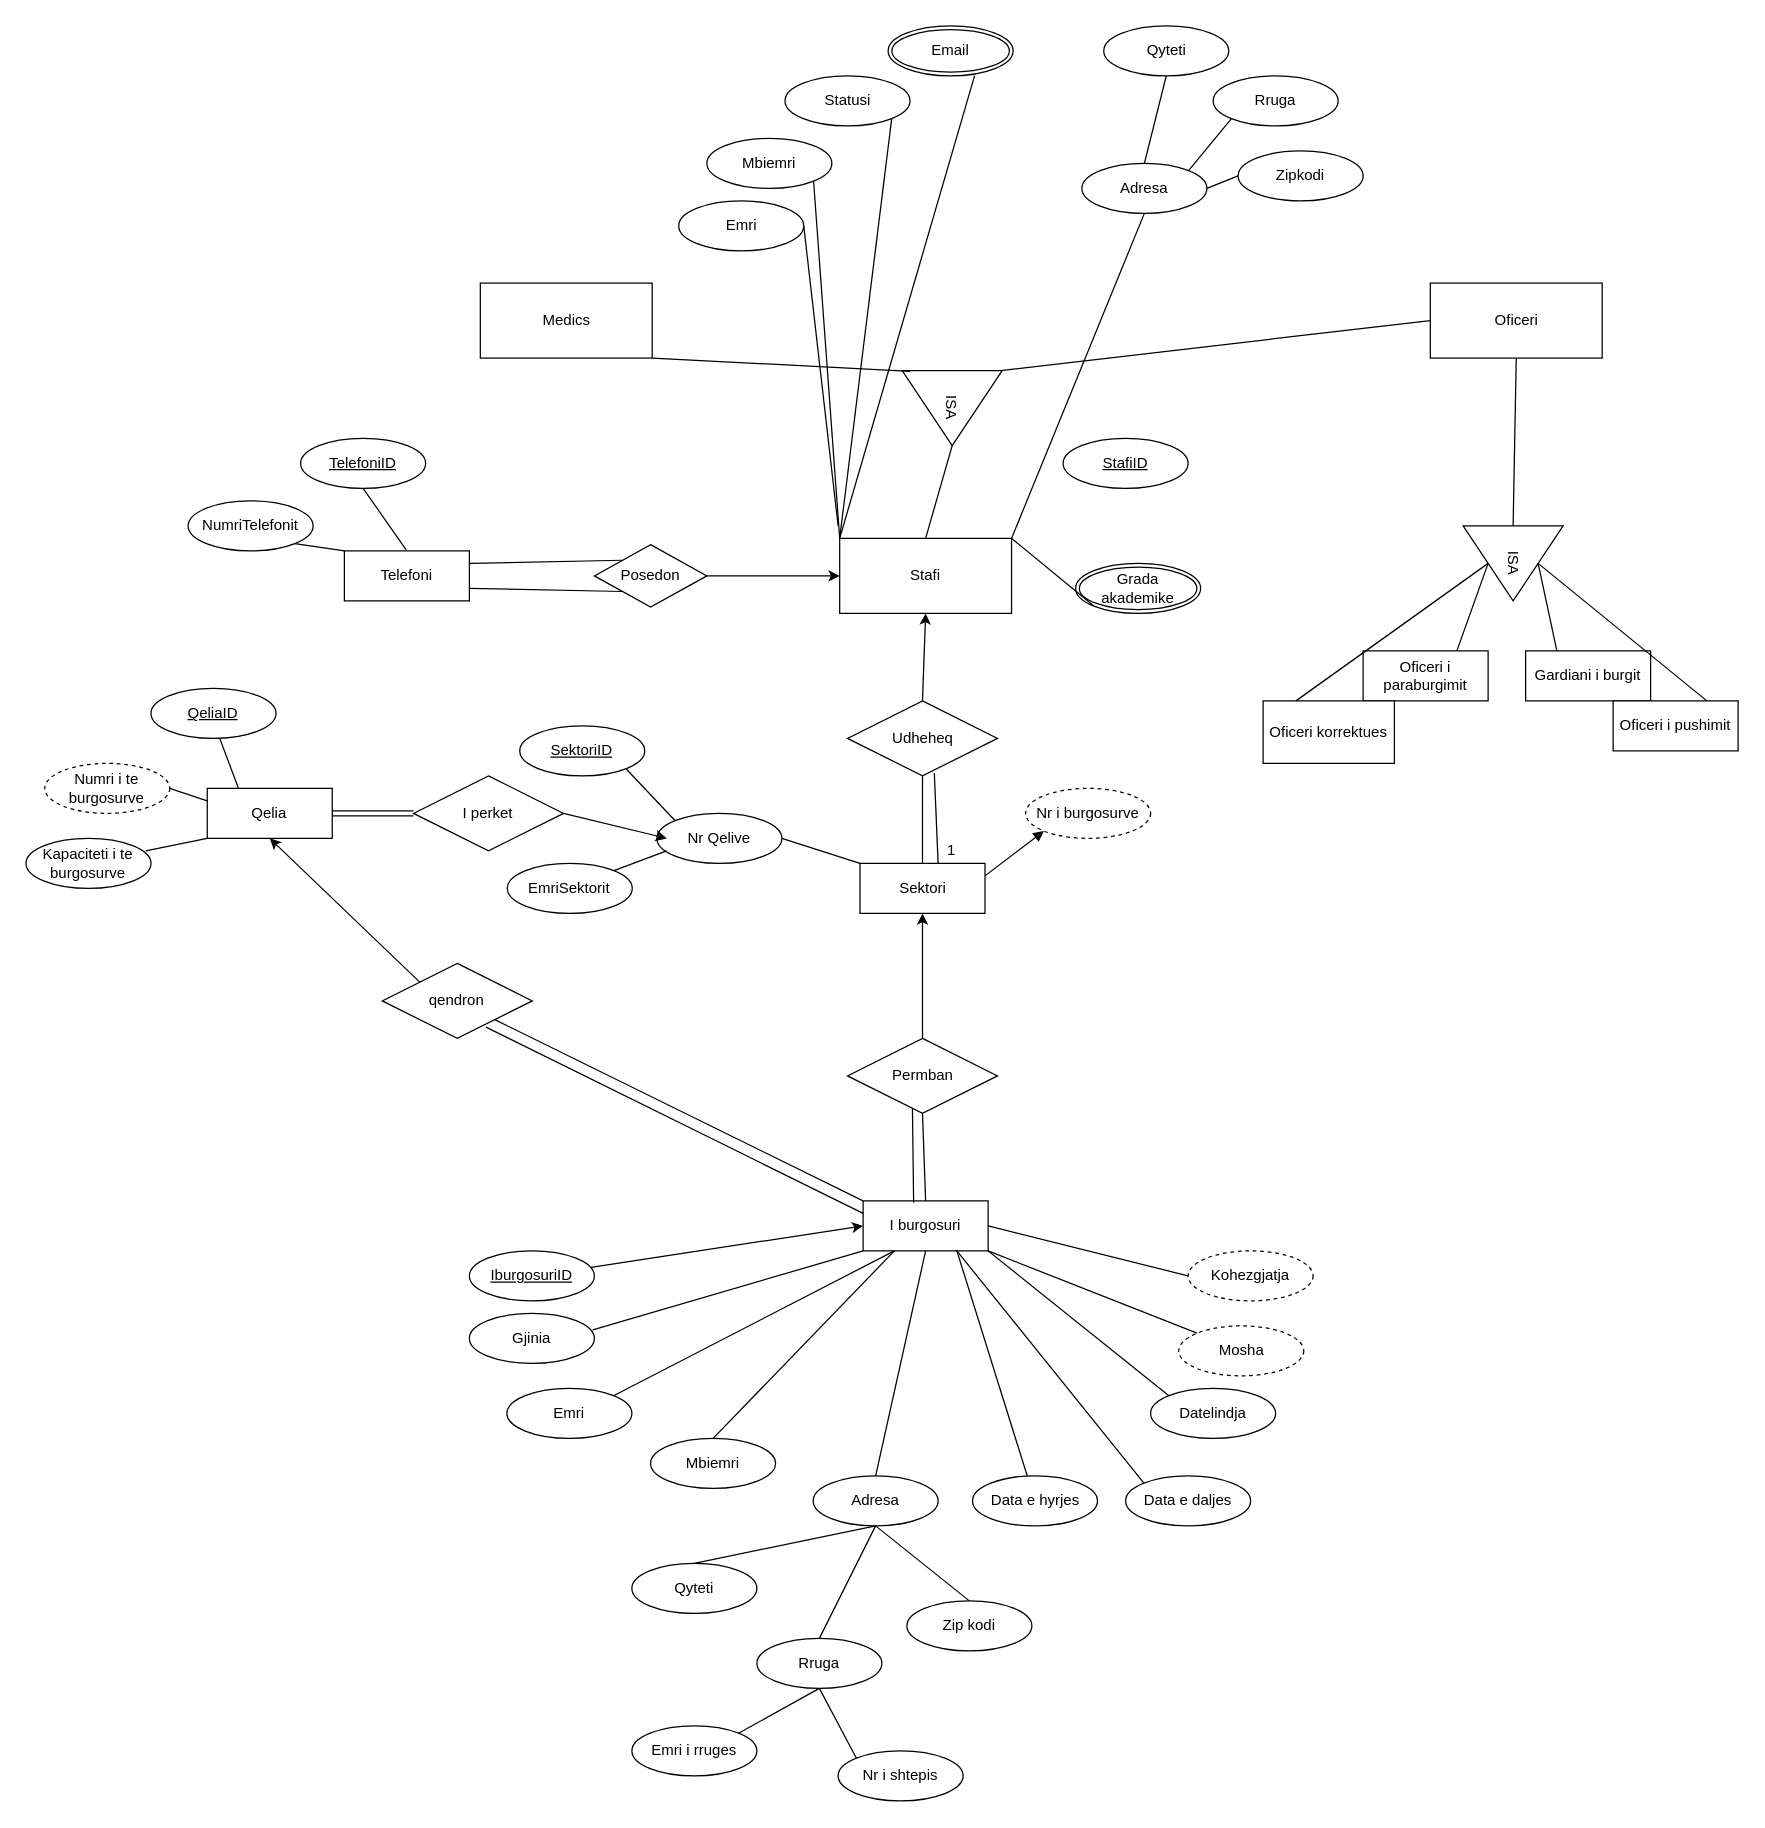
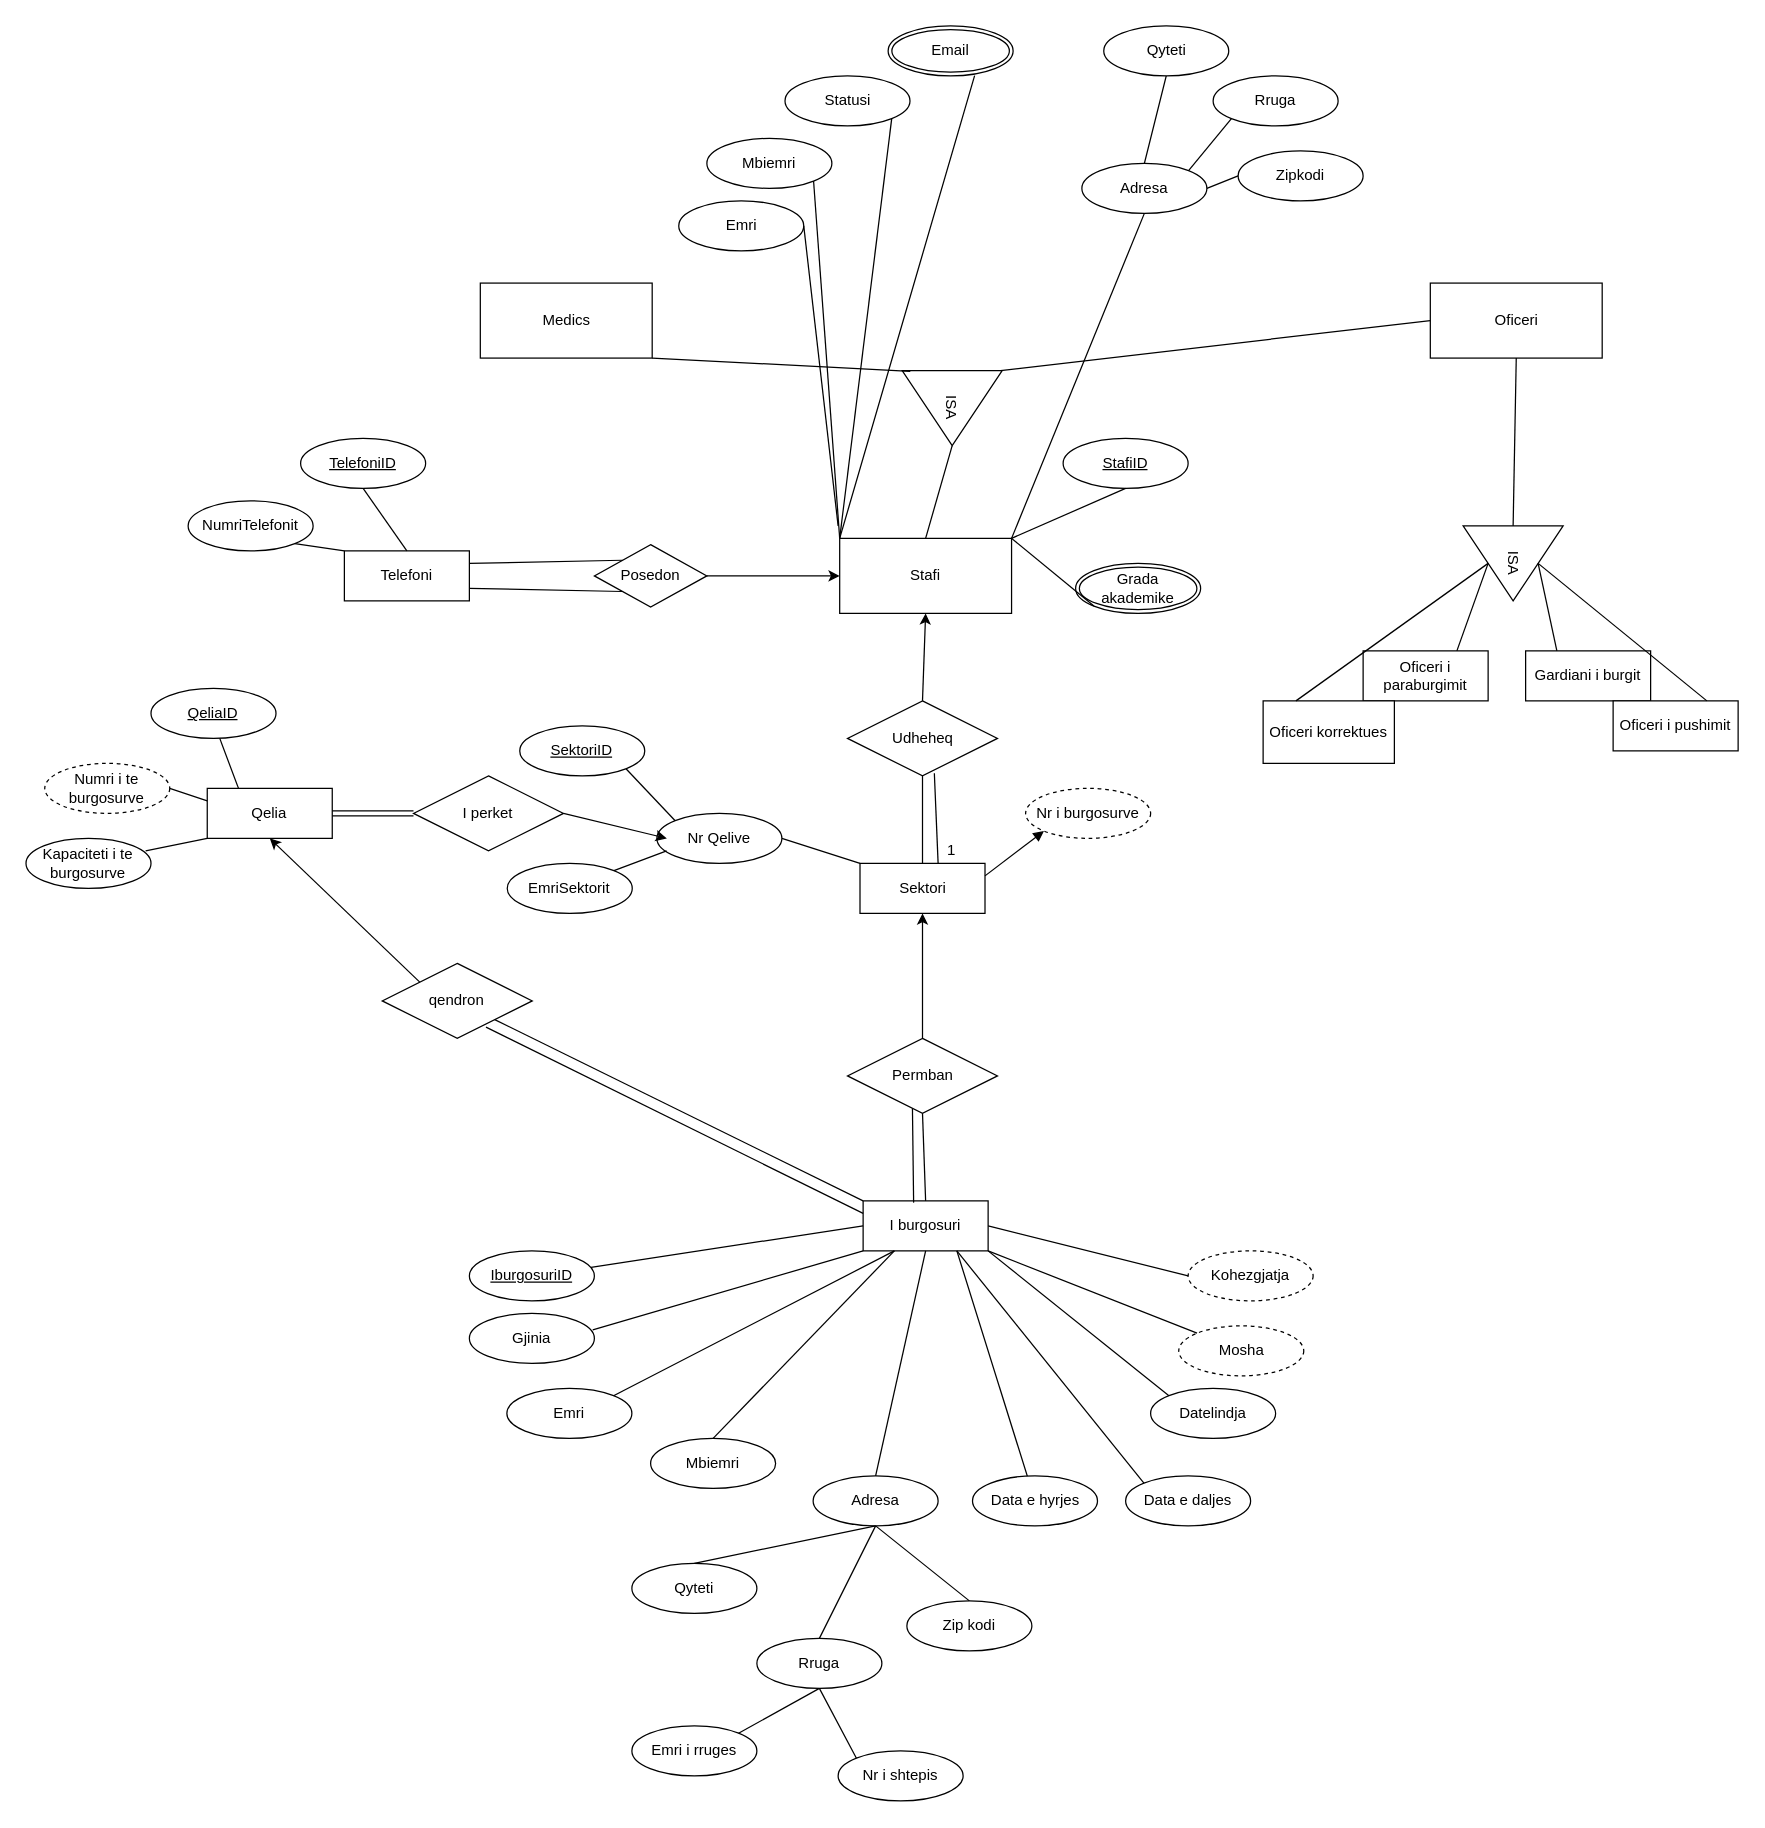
none -> (1070, 513)
(853, 1227) -> (856, 1227)
